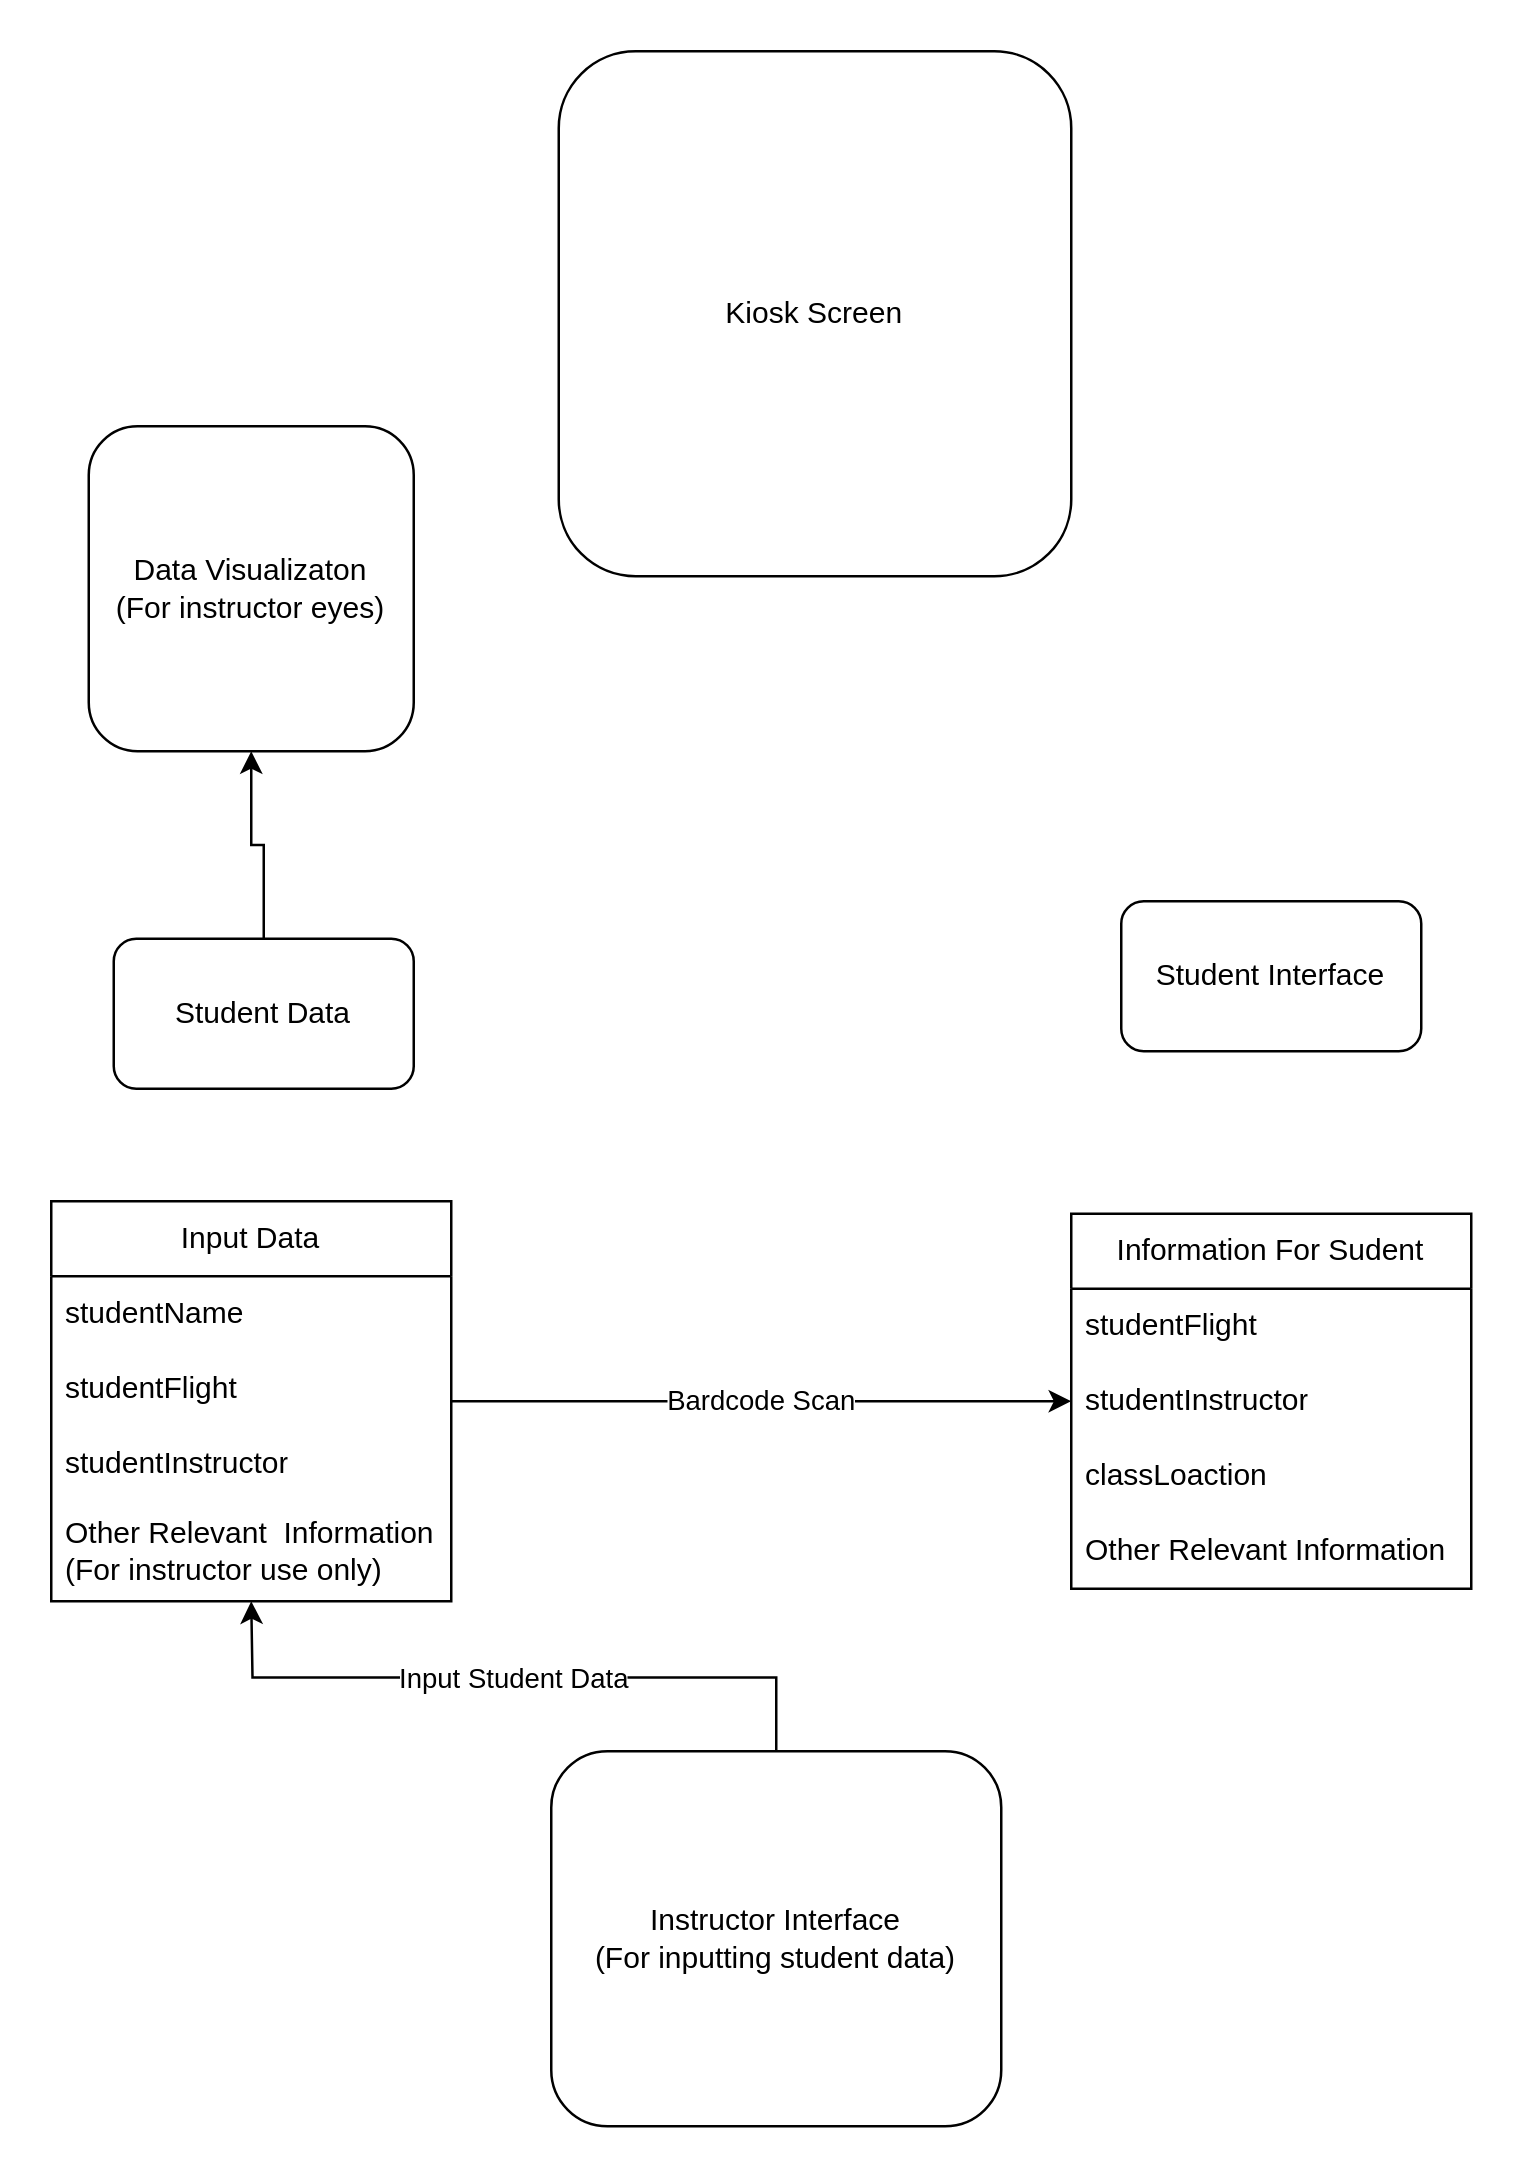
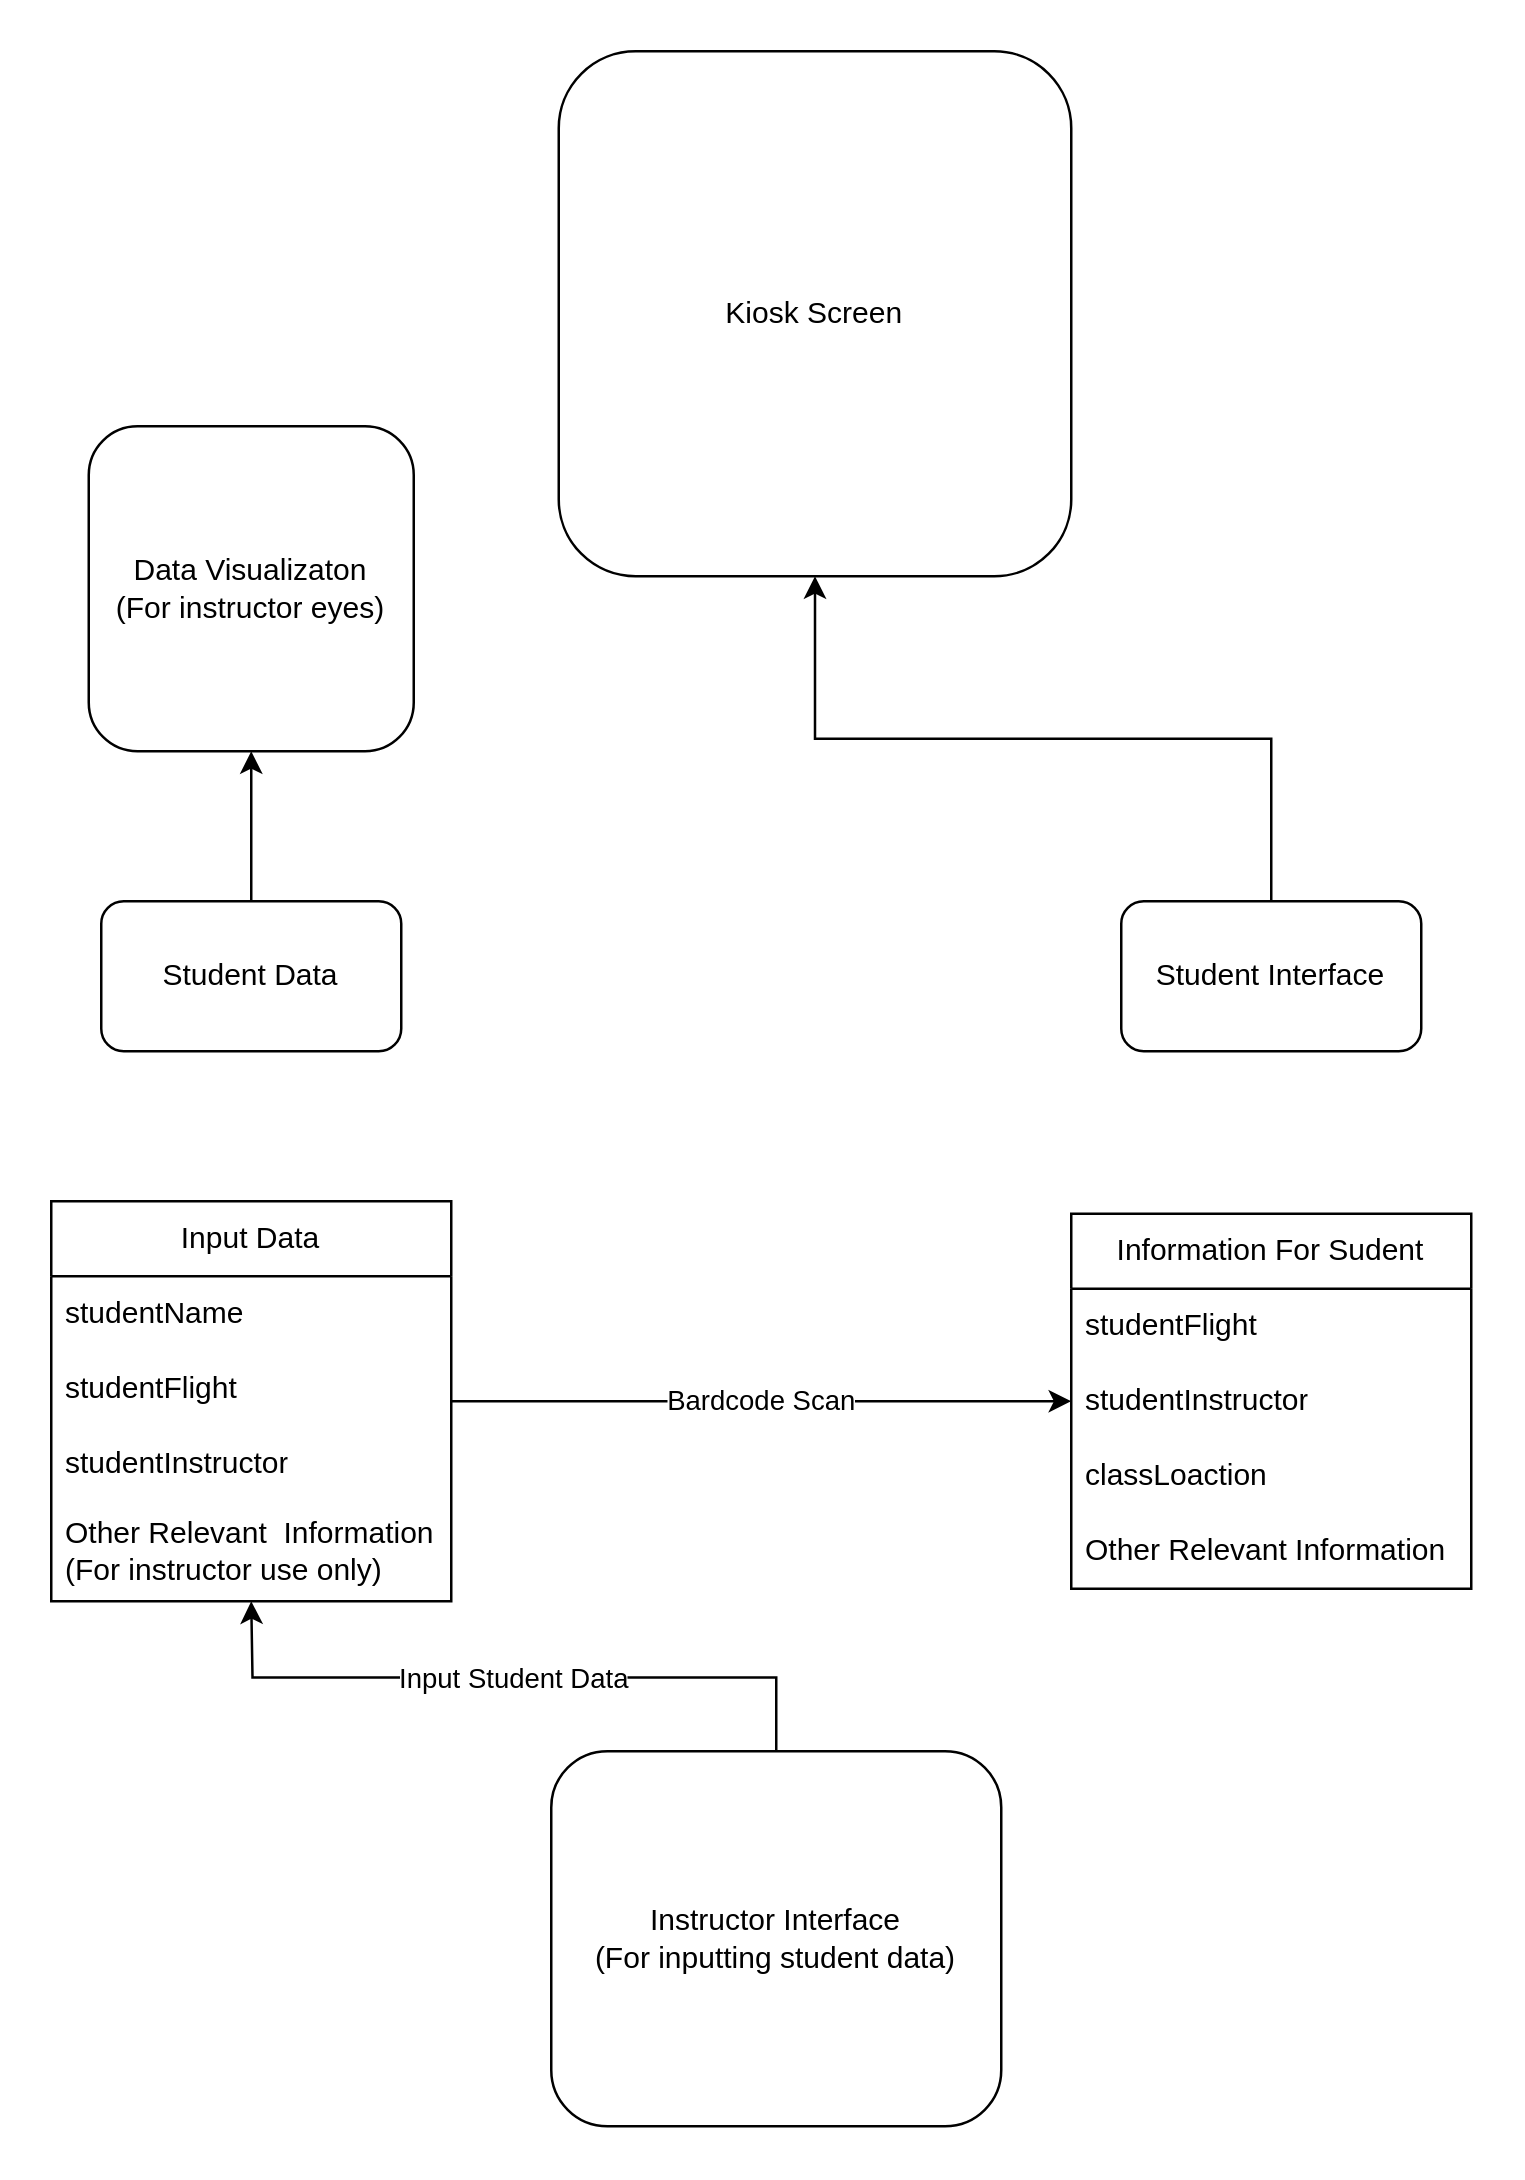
none -> (1051, 739)
(264, 1014) -> (251, 976)
